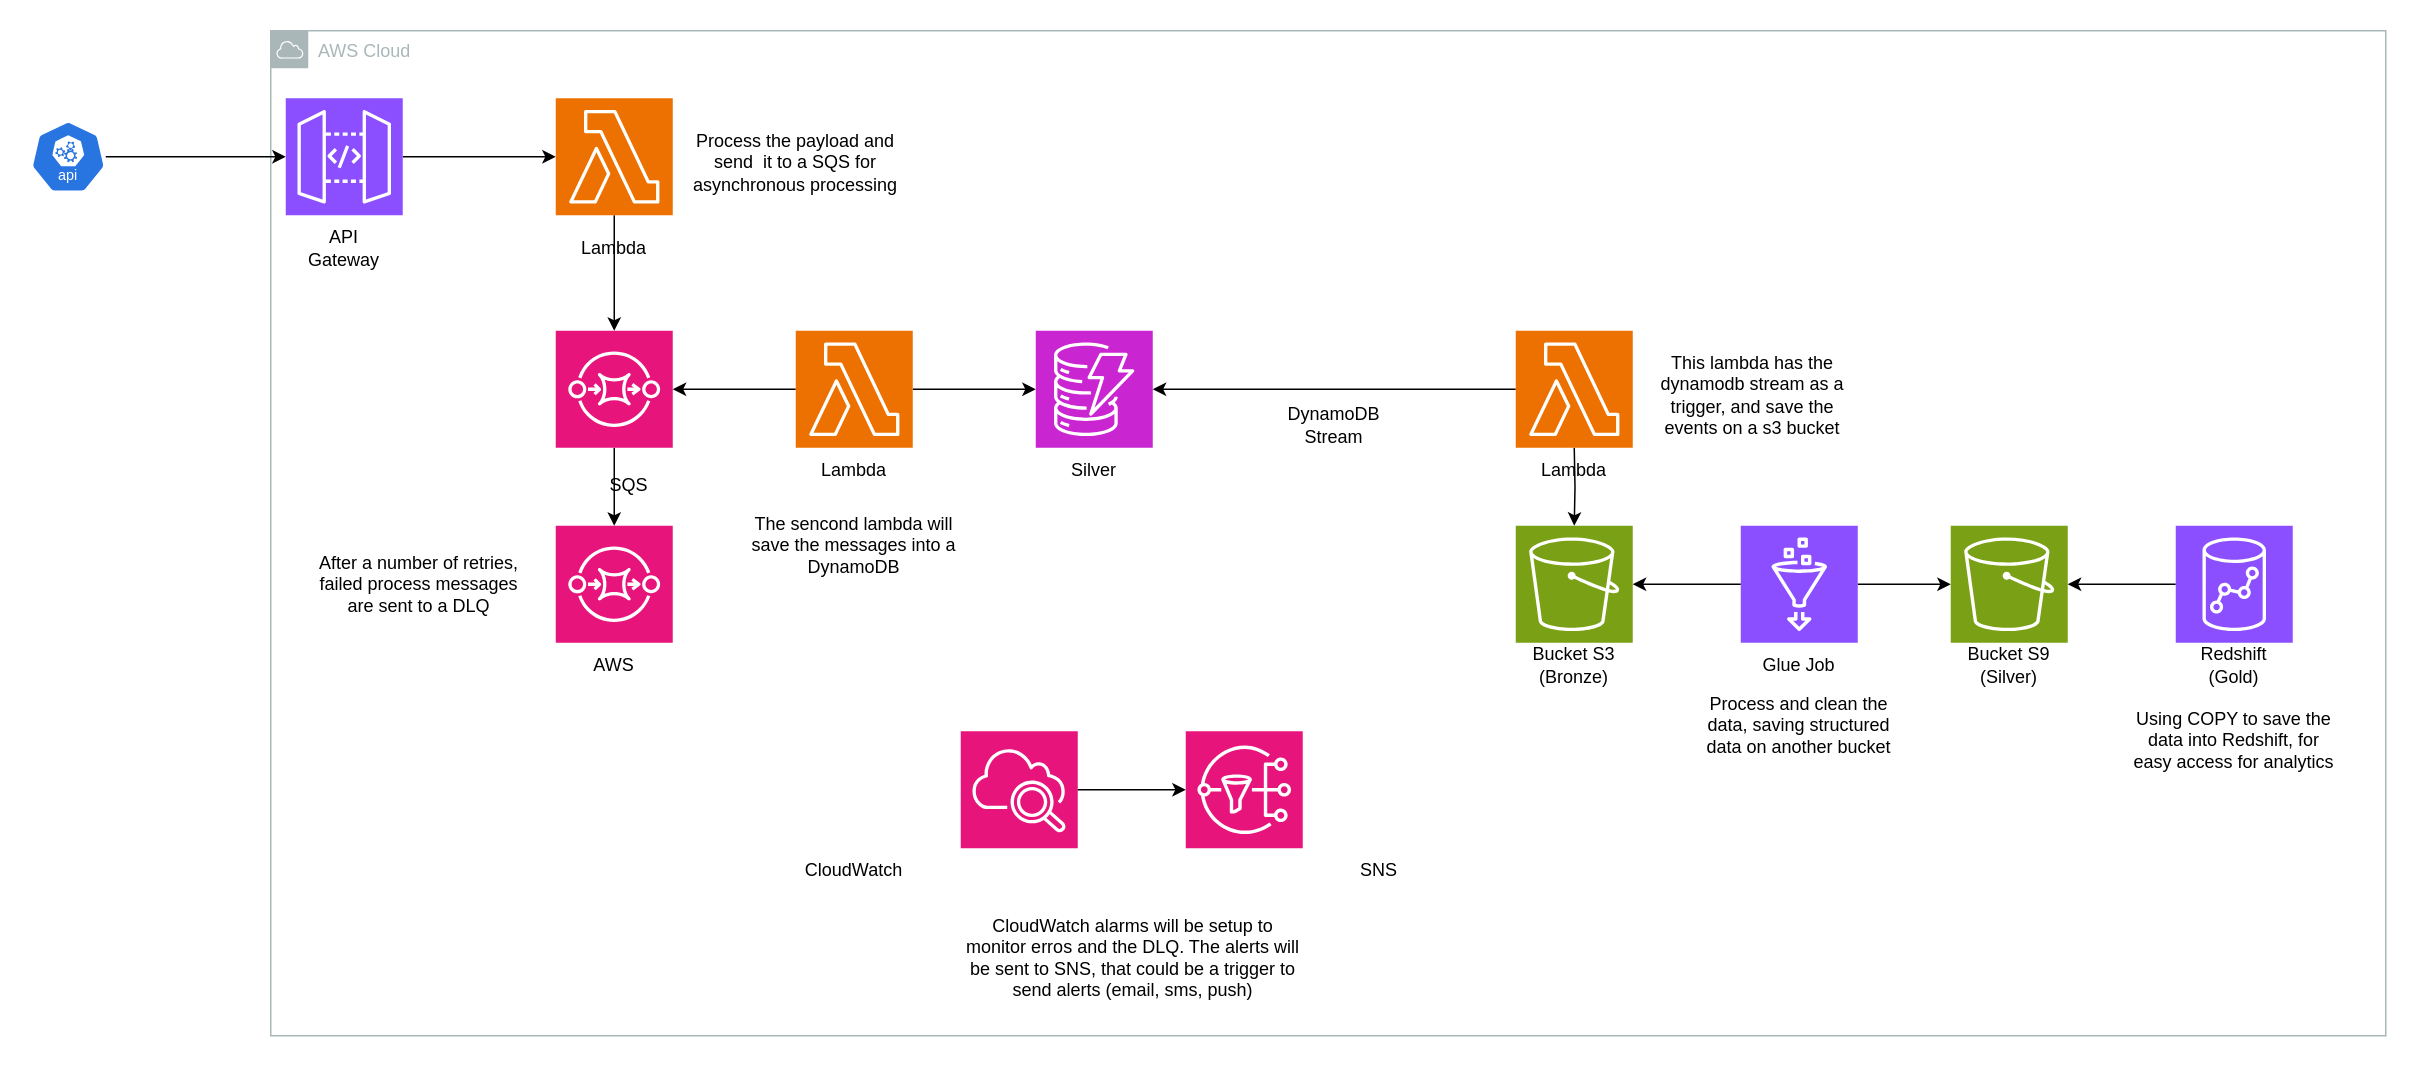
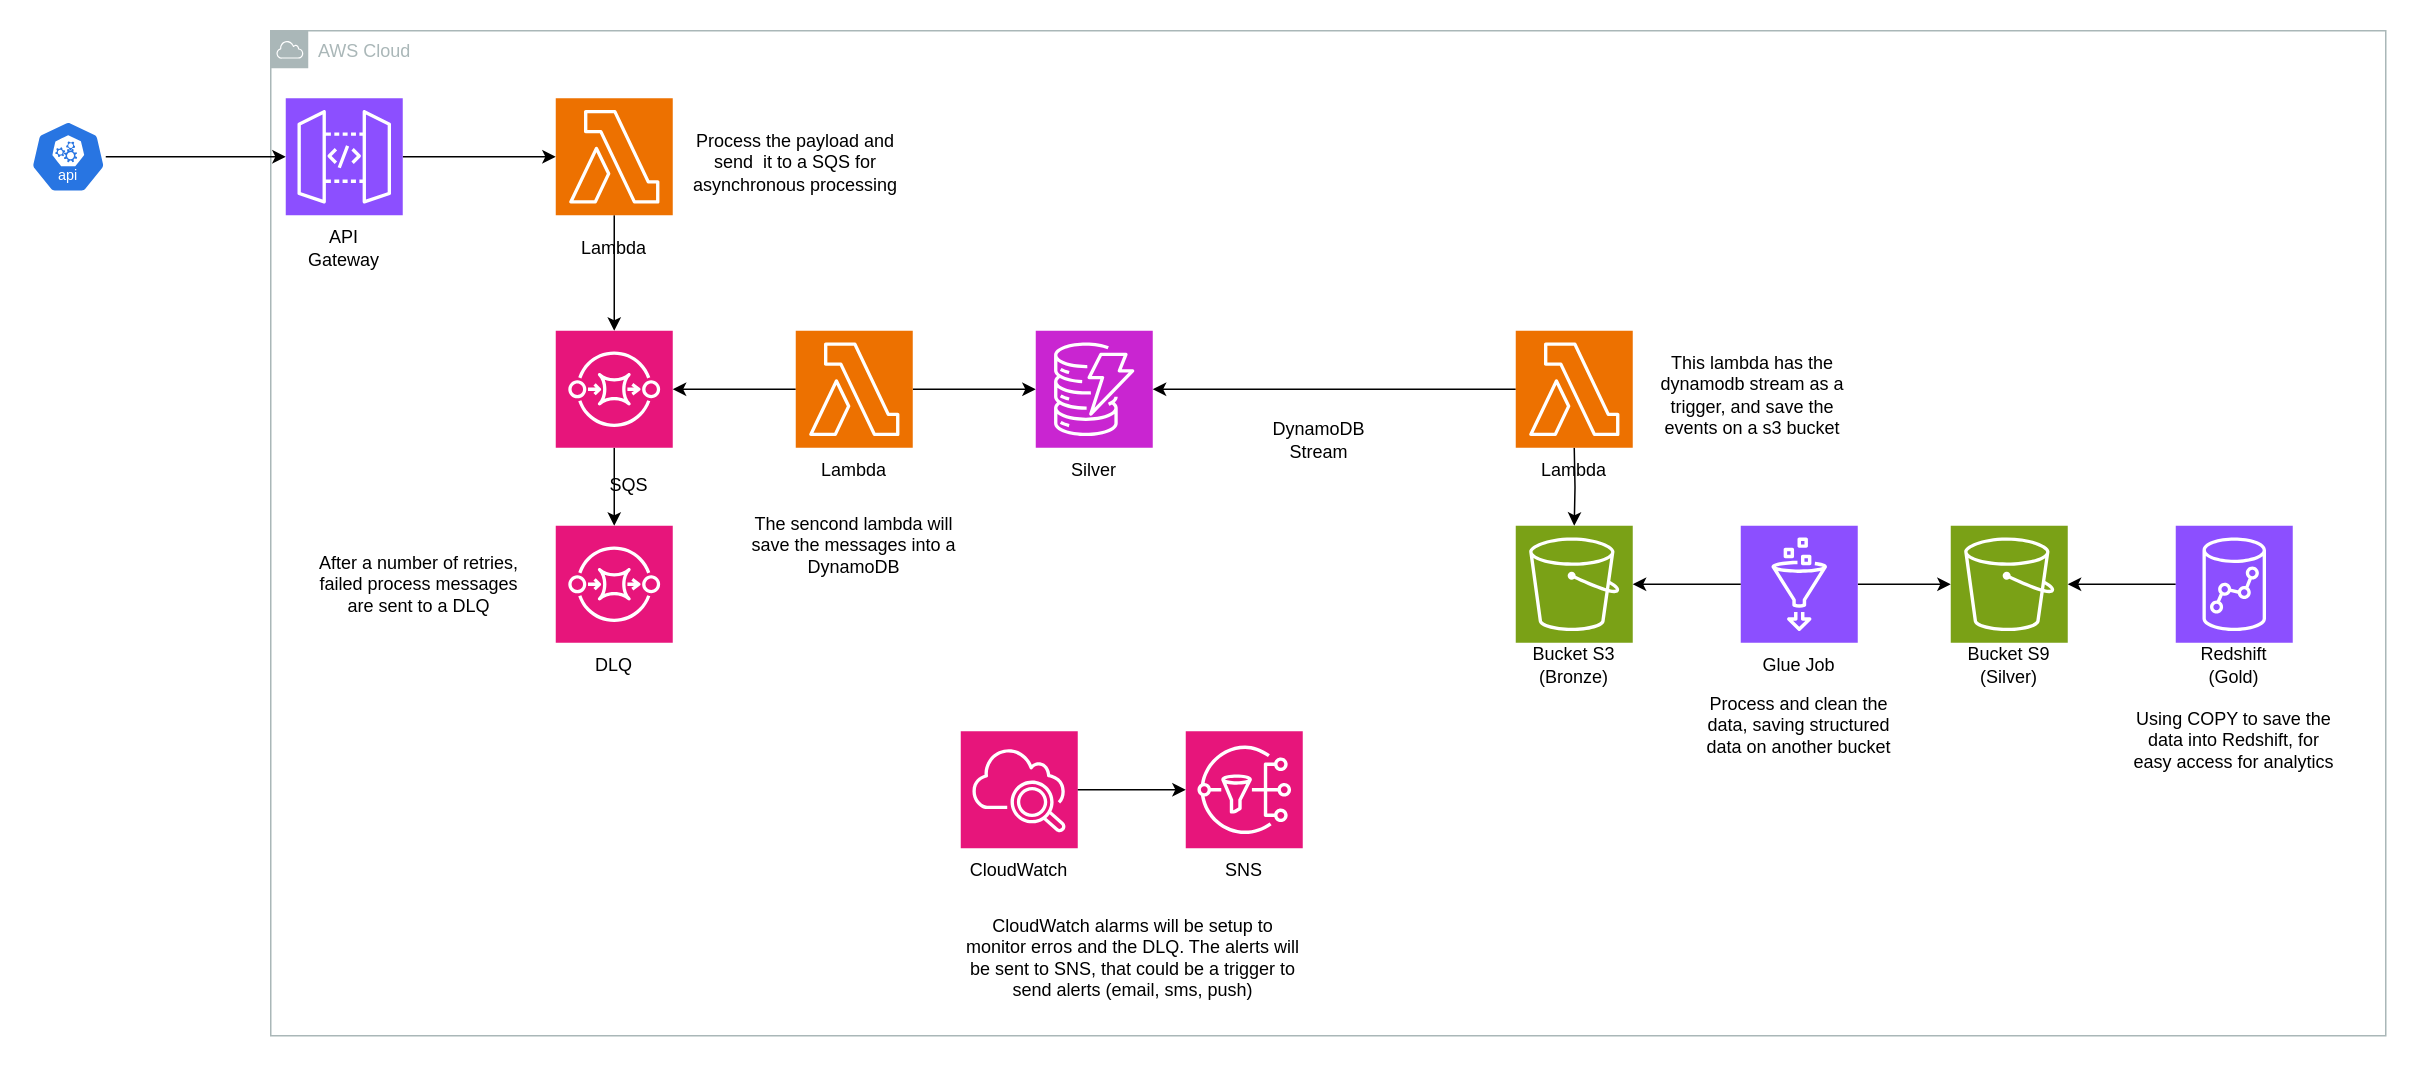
(1334, 425) -> (1319, 440)
(614, 665) -> (614, 665)
(854, 871) -> (1019, 871)
(1379, 871) -> (1244, 871)
